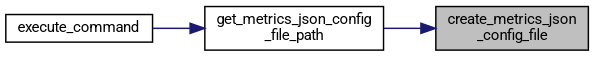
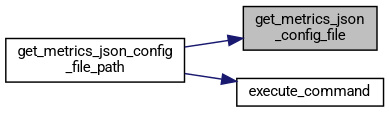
(171, 28) -> (203, 76)
(512, 28) -> (310, 28)
